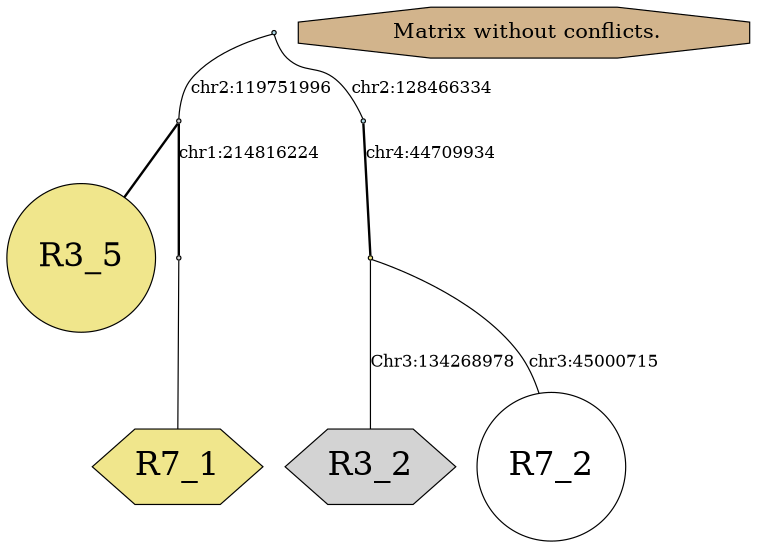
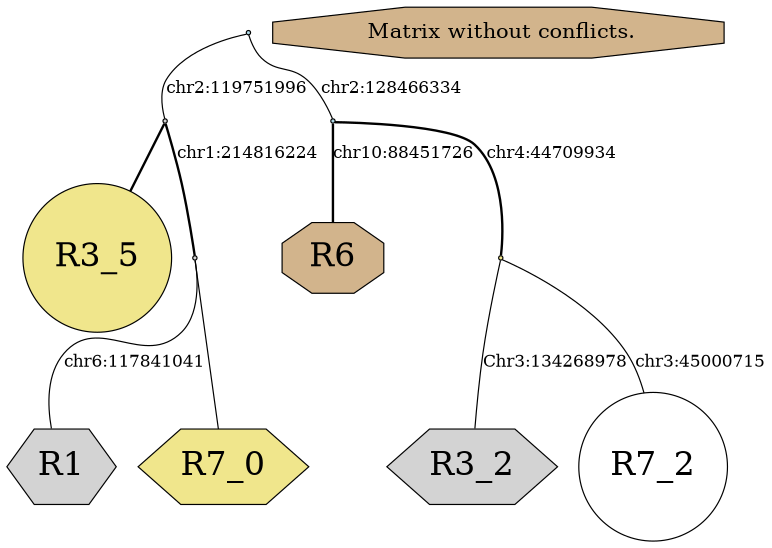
none -> (333, 258)
none -> (62, 467)
(178, 467) -> (223, 467)
